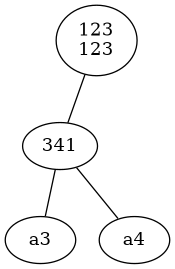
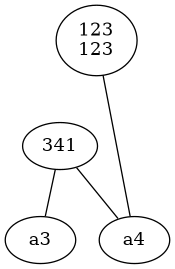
(76, 99) -> (117, 146)
